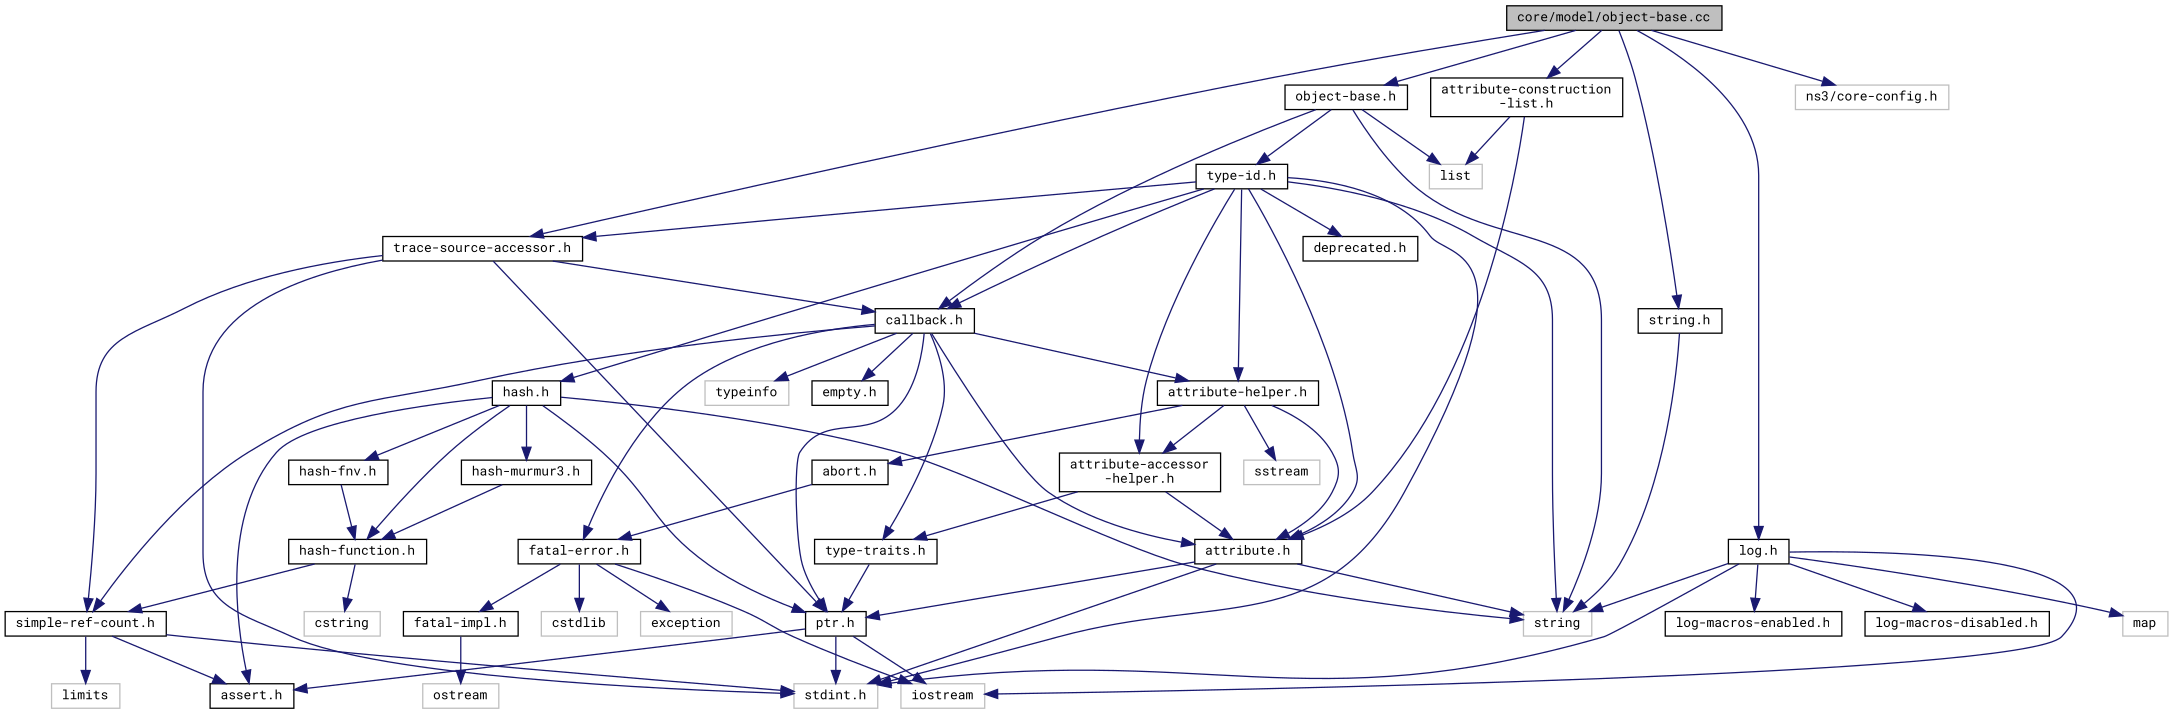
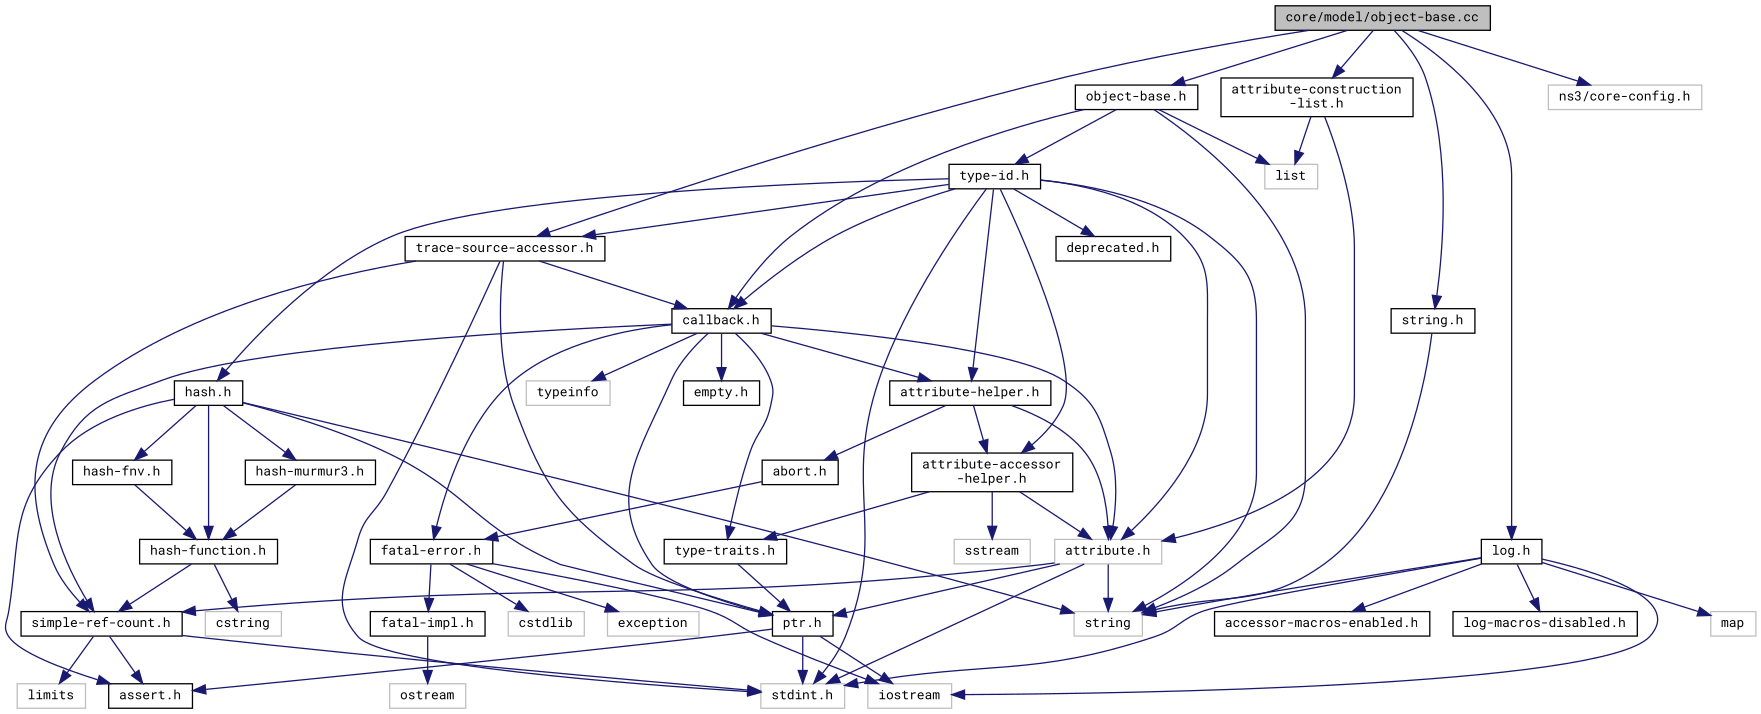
(1257, 427) -> (992, 509)
(1248, 552) -> (1108, 552)
none -> (582, 592)
(1754, 624) -> (1322, 624)
